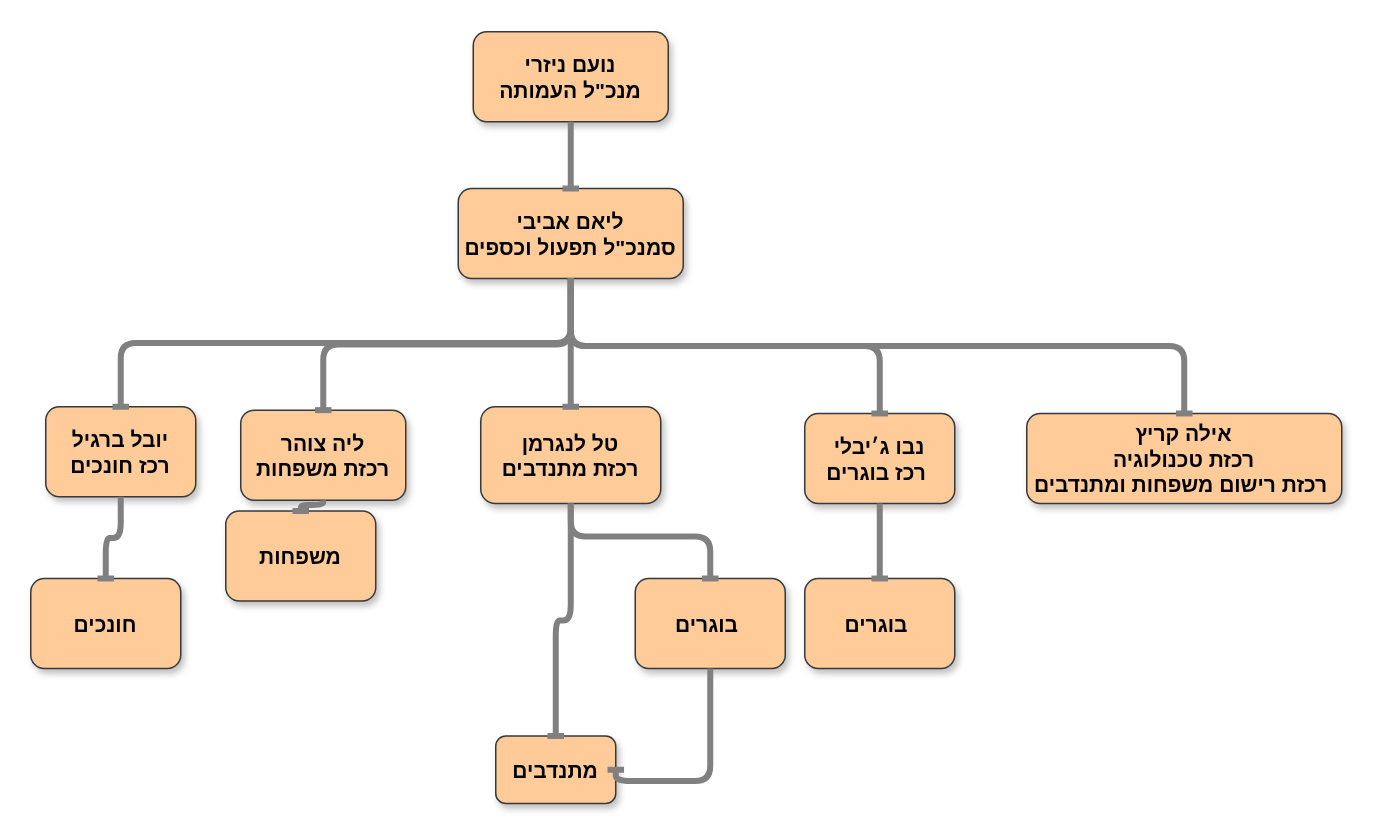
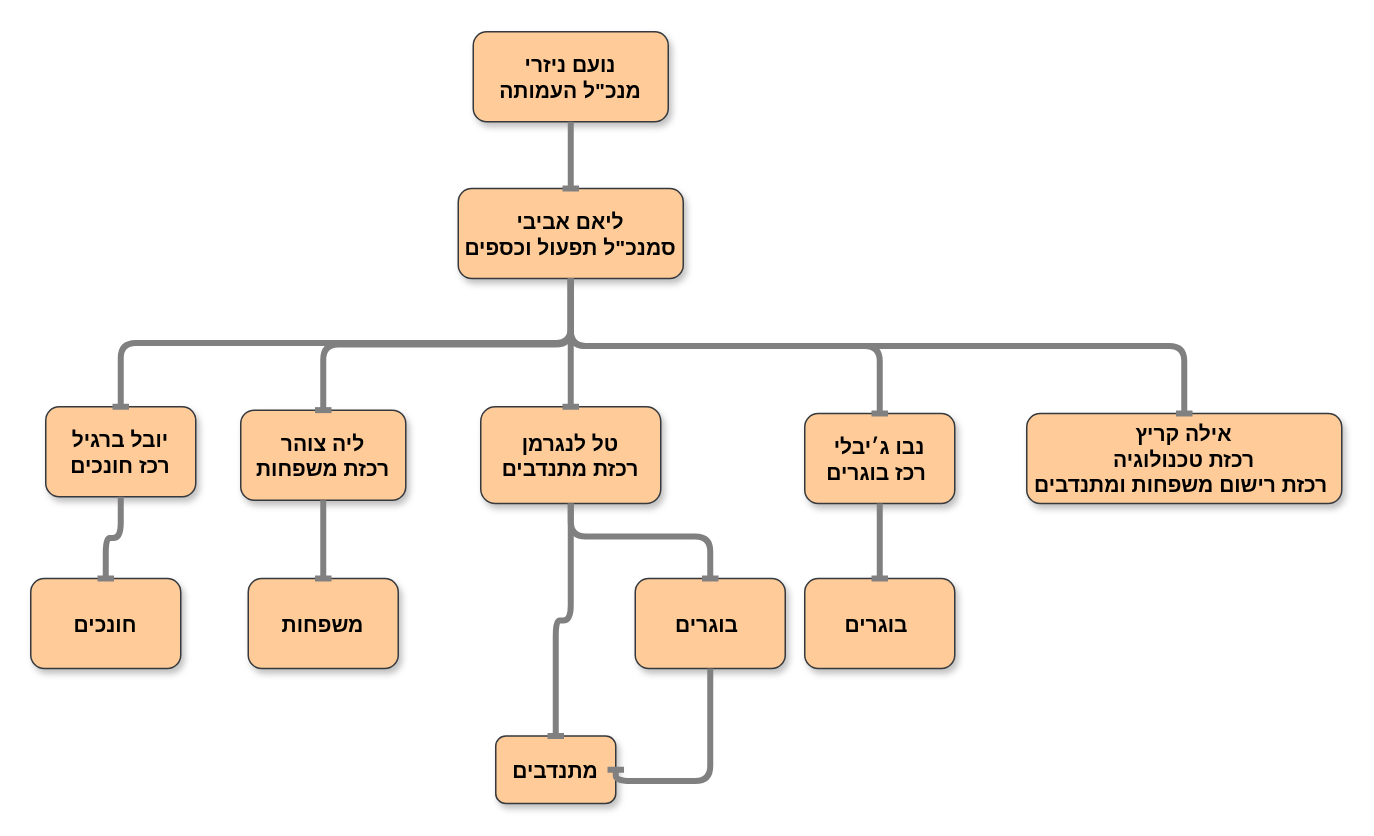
(301, 556) -> (323, 623)
